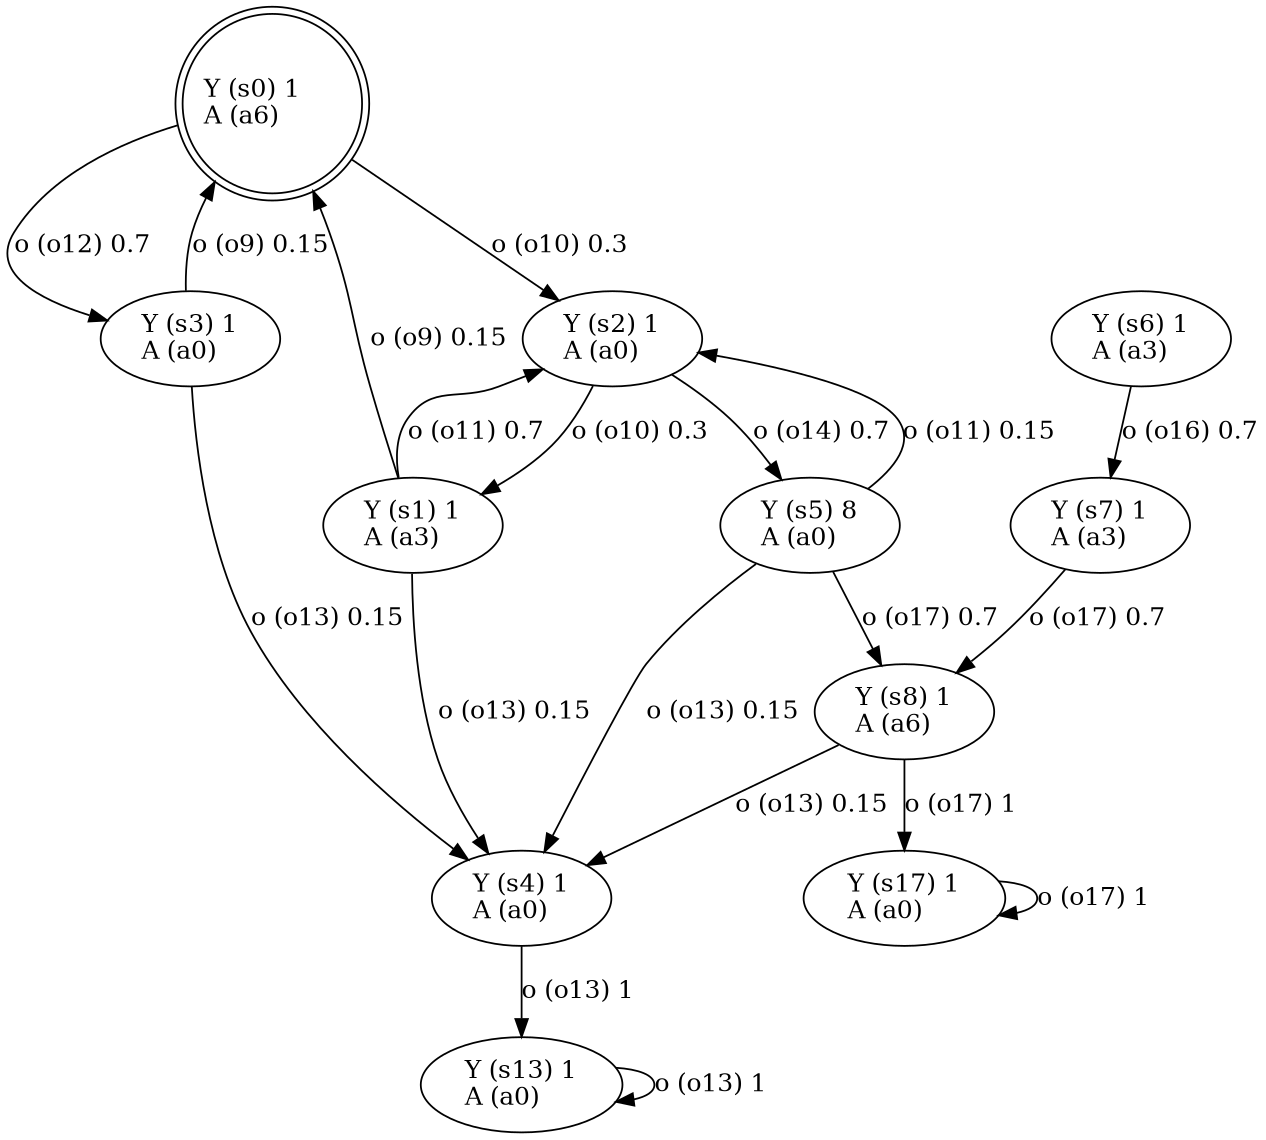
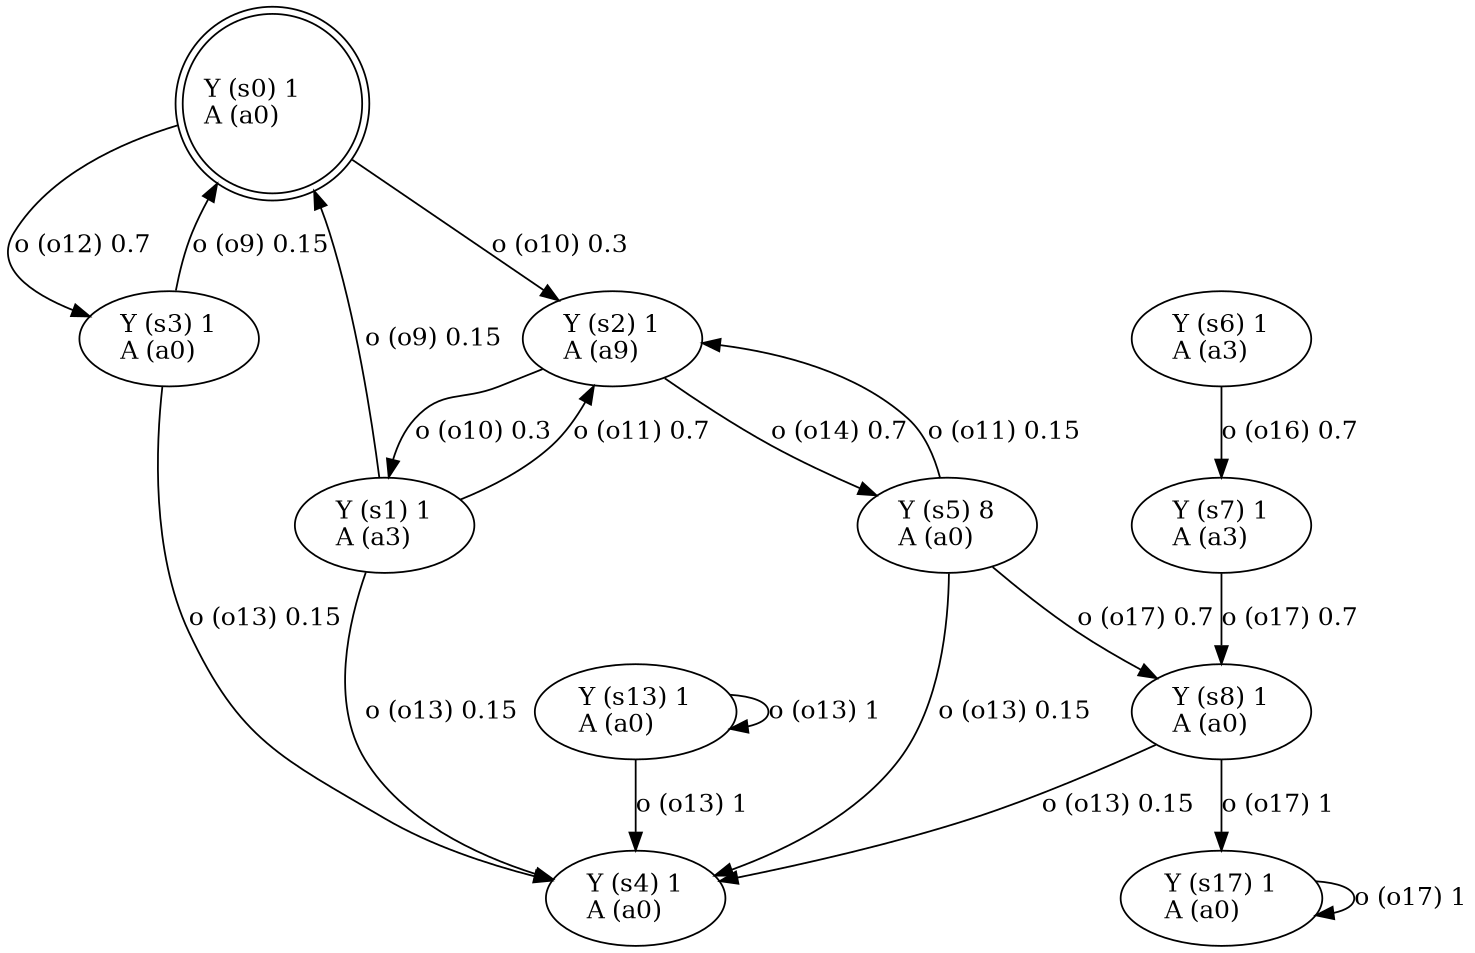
(272, 104) -> (272, 104)
(612, 339) -> (613, 339)
(904, 712) -> (1221, 712)
(522, 982) -> (636, 796)
